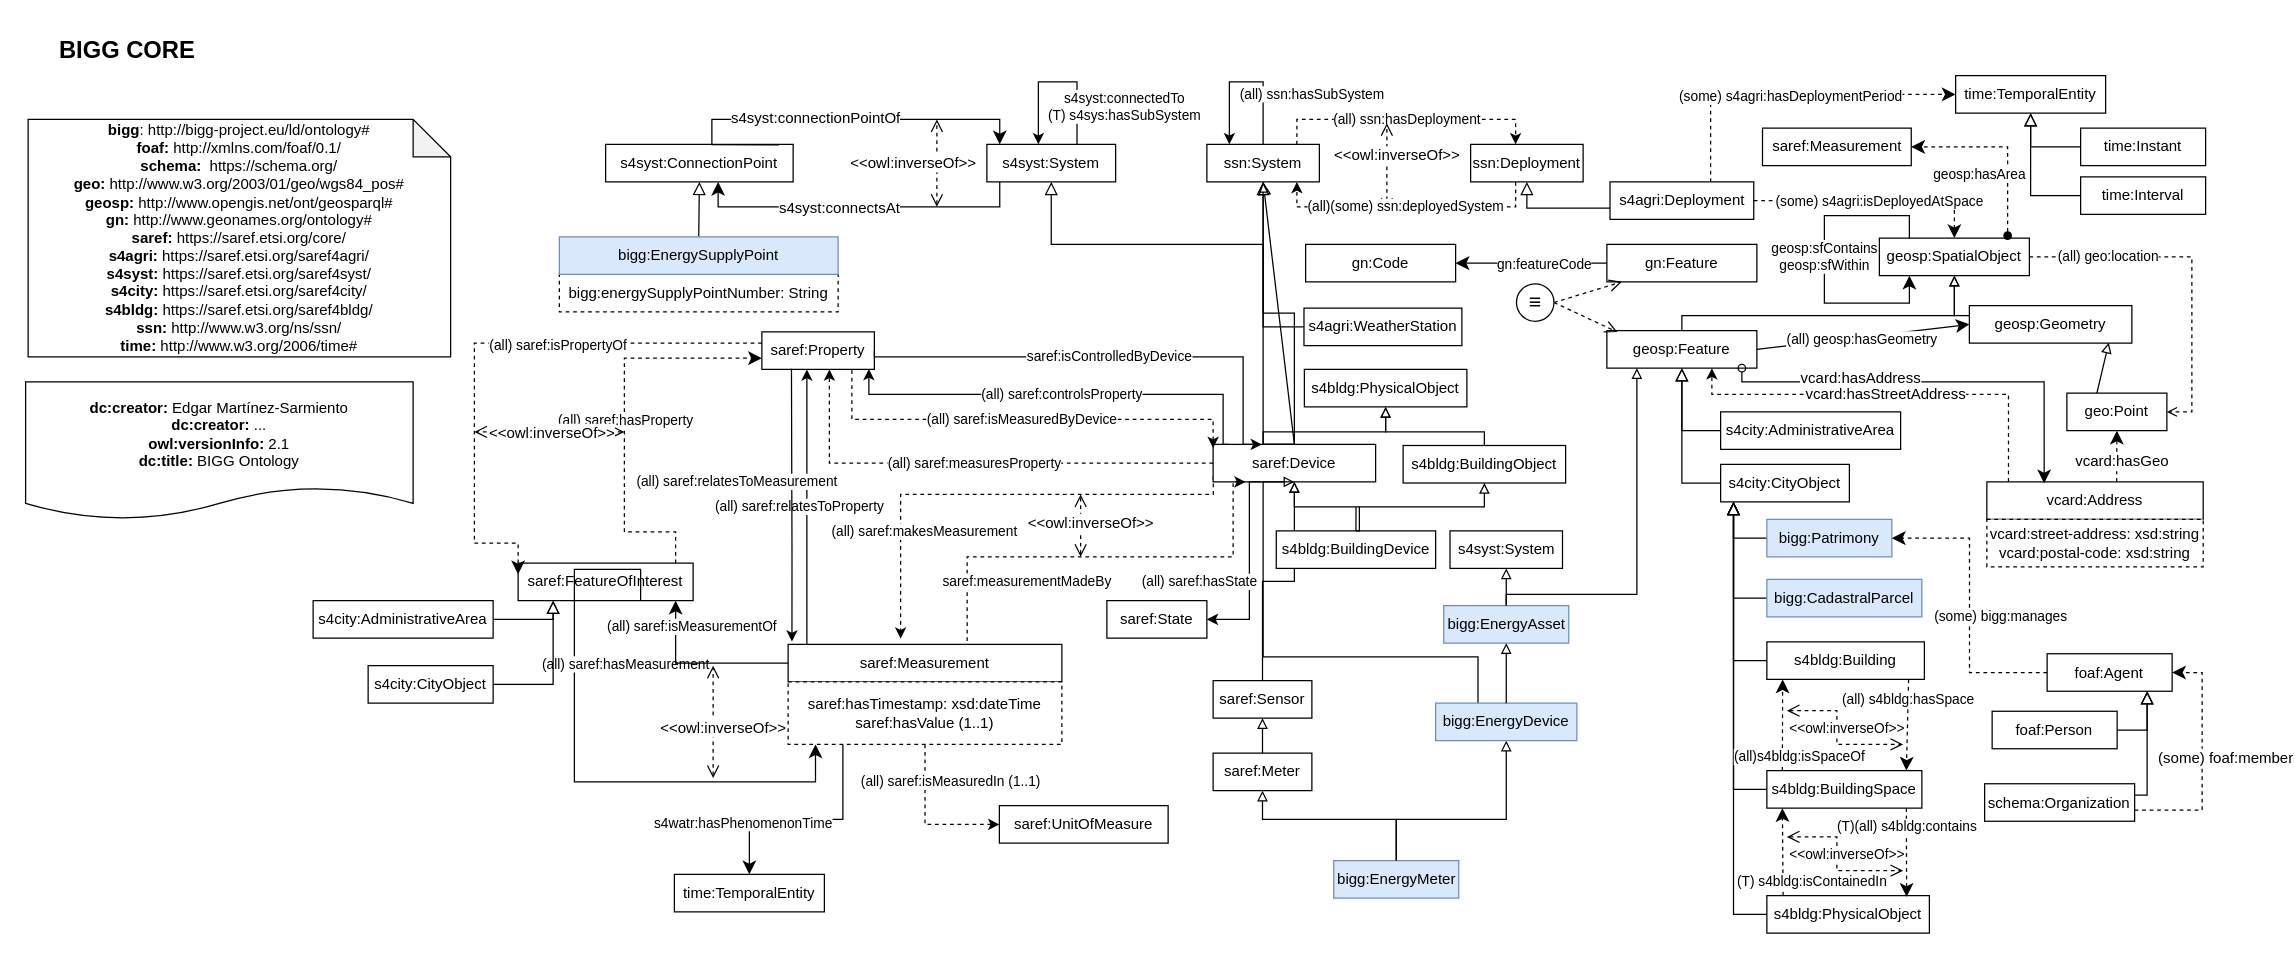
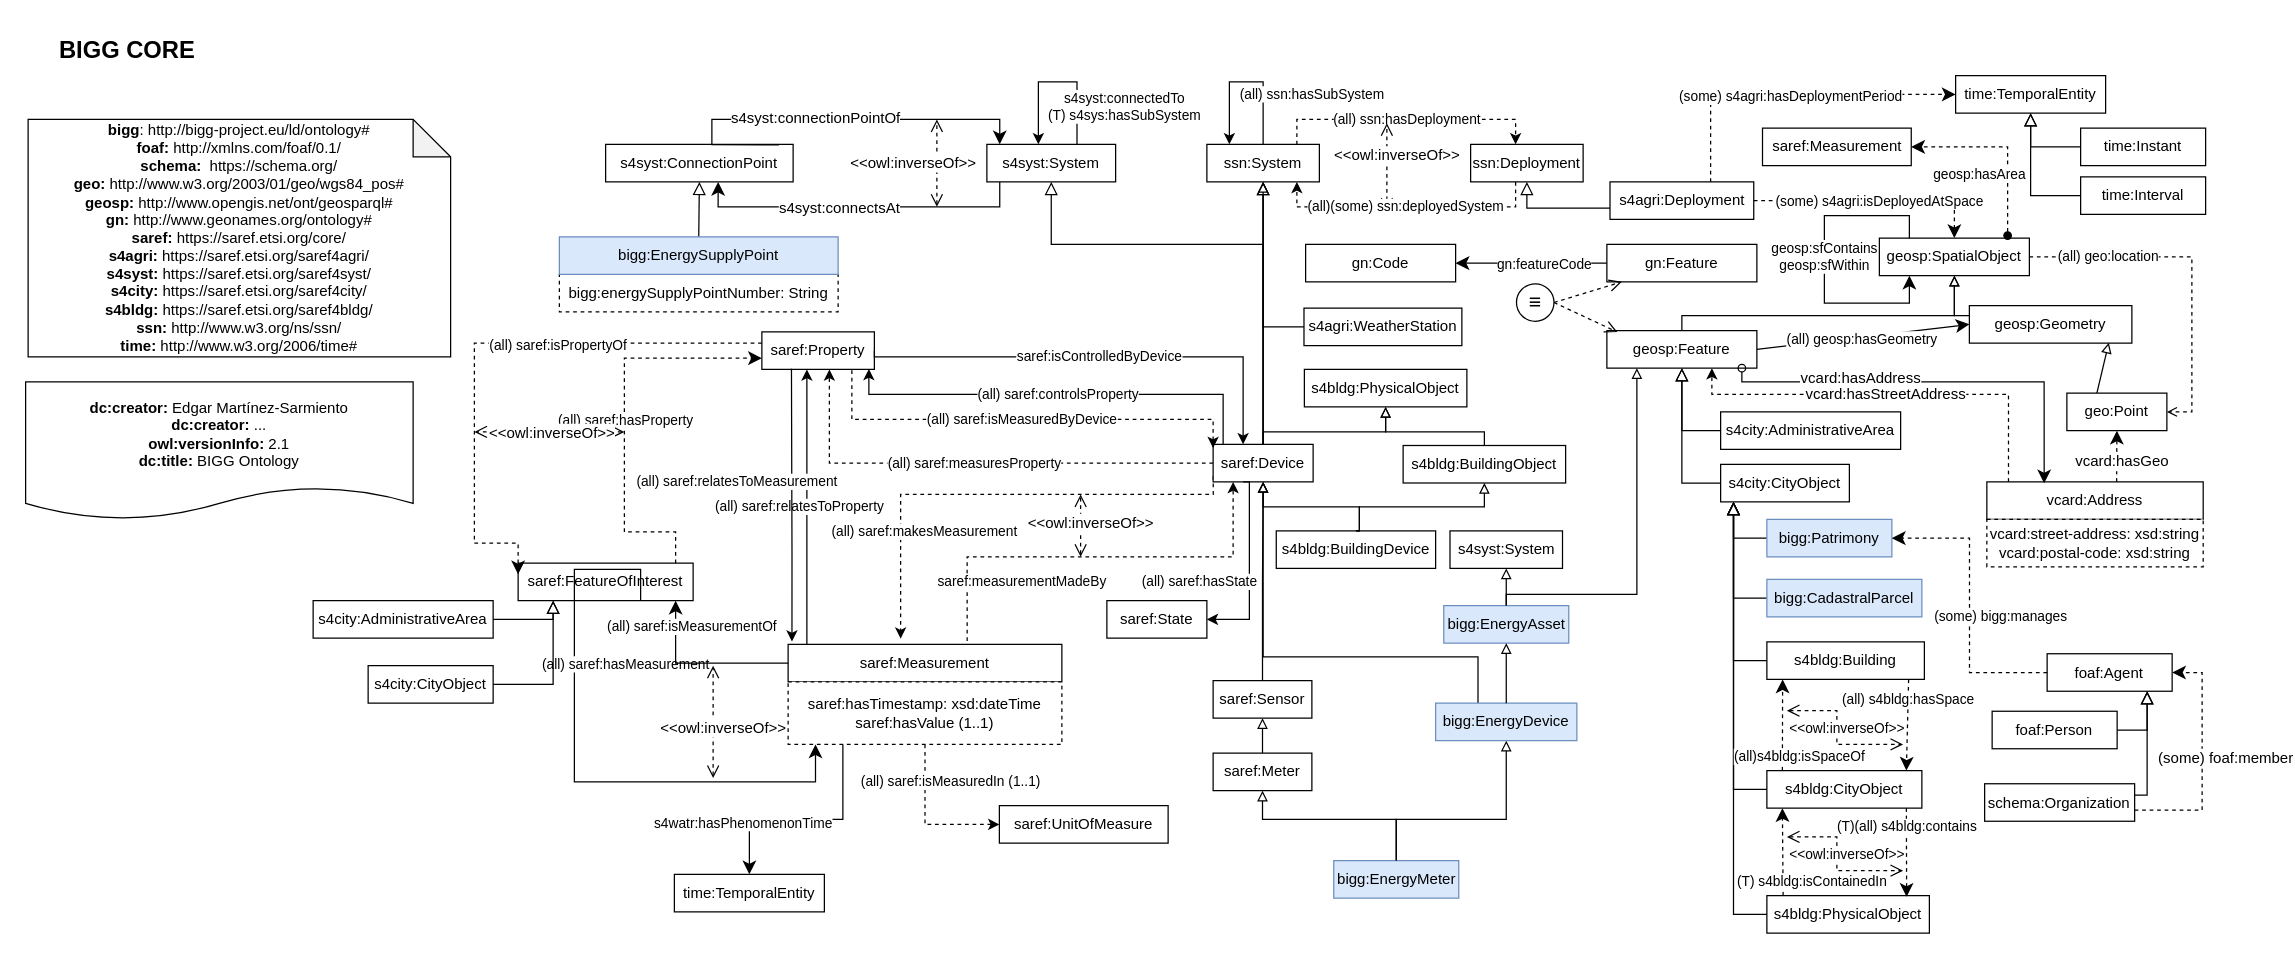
(1294, 463) -> (1263, 463)
(1844, 789) -> (1844, 789)
